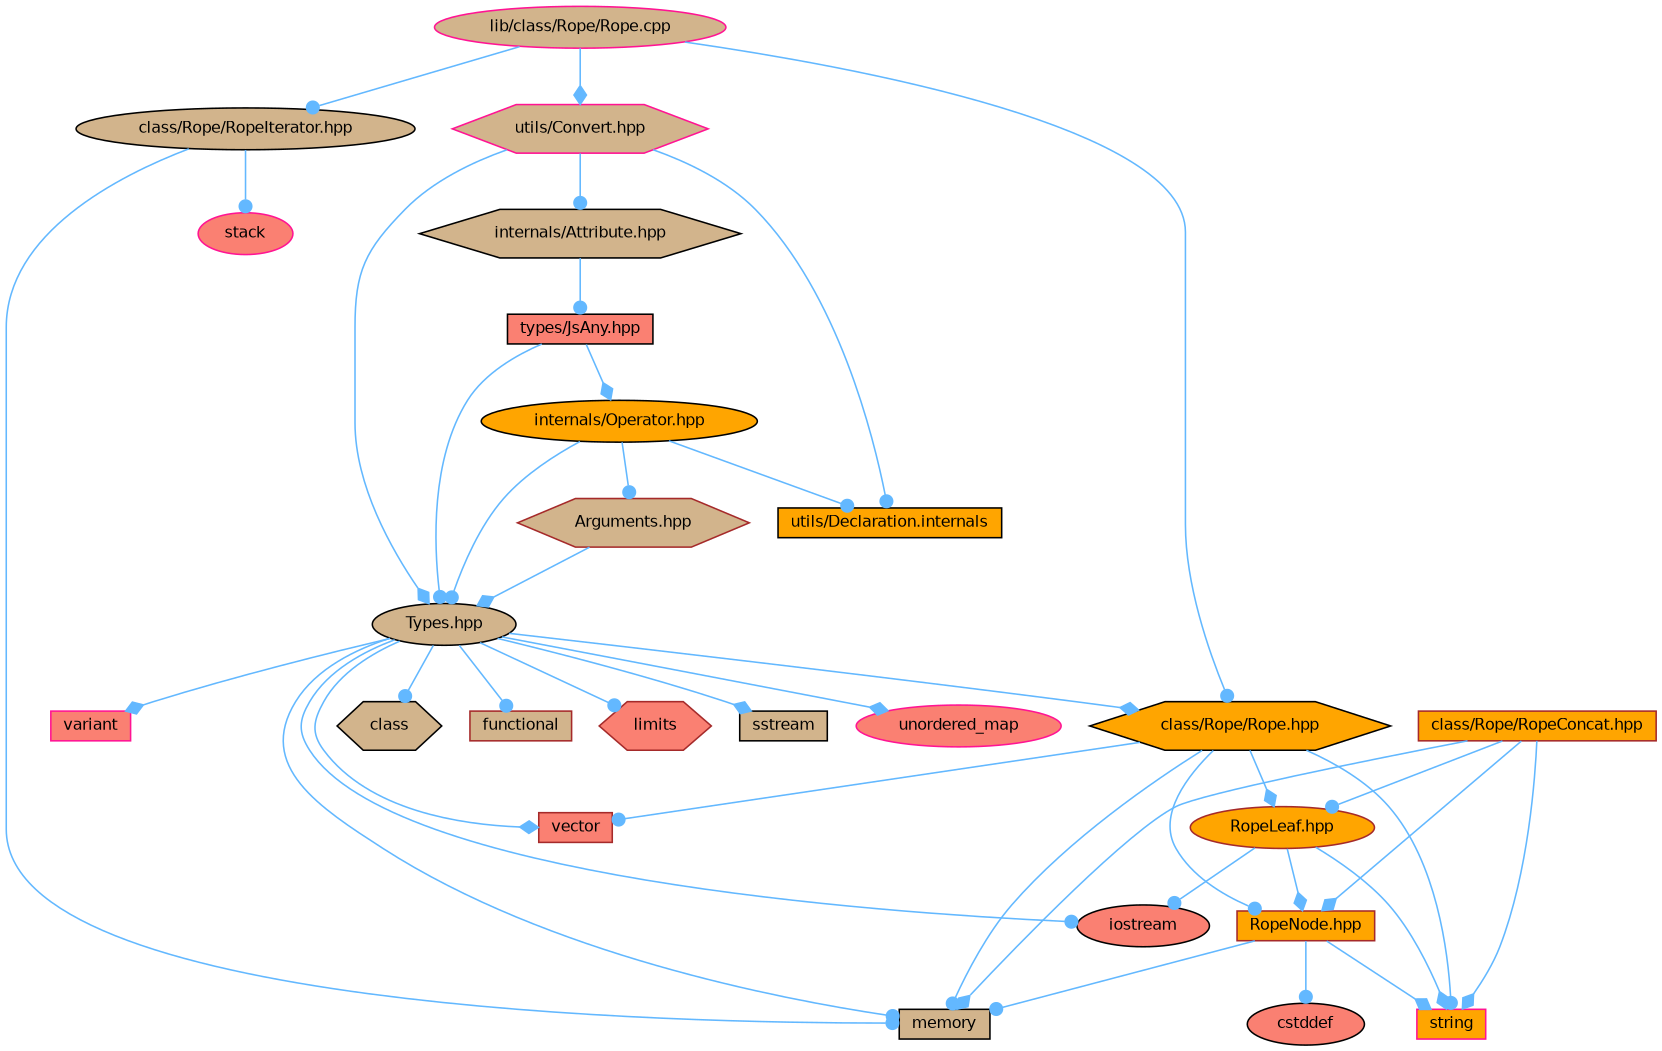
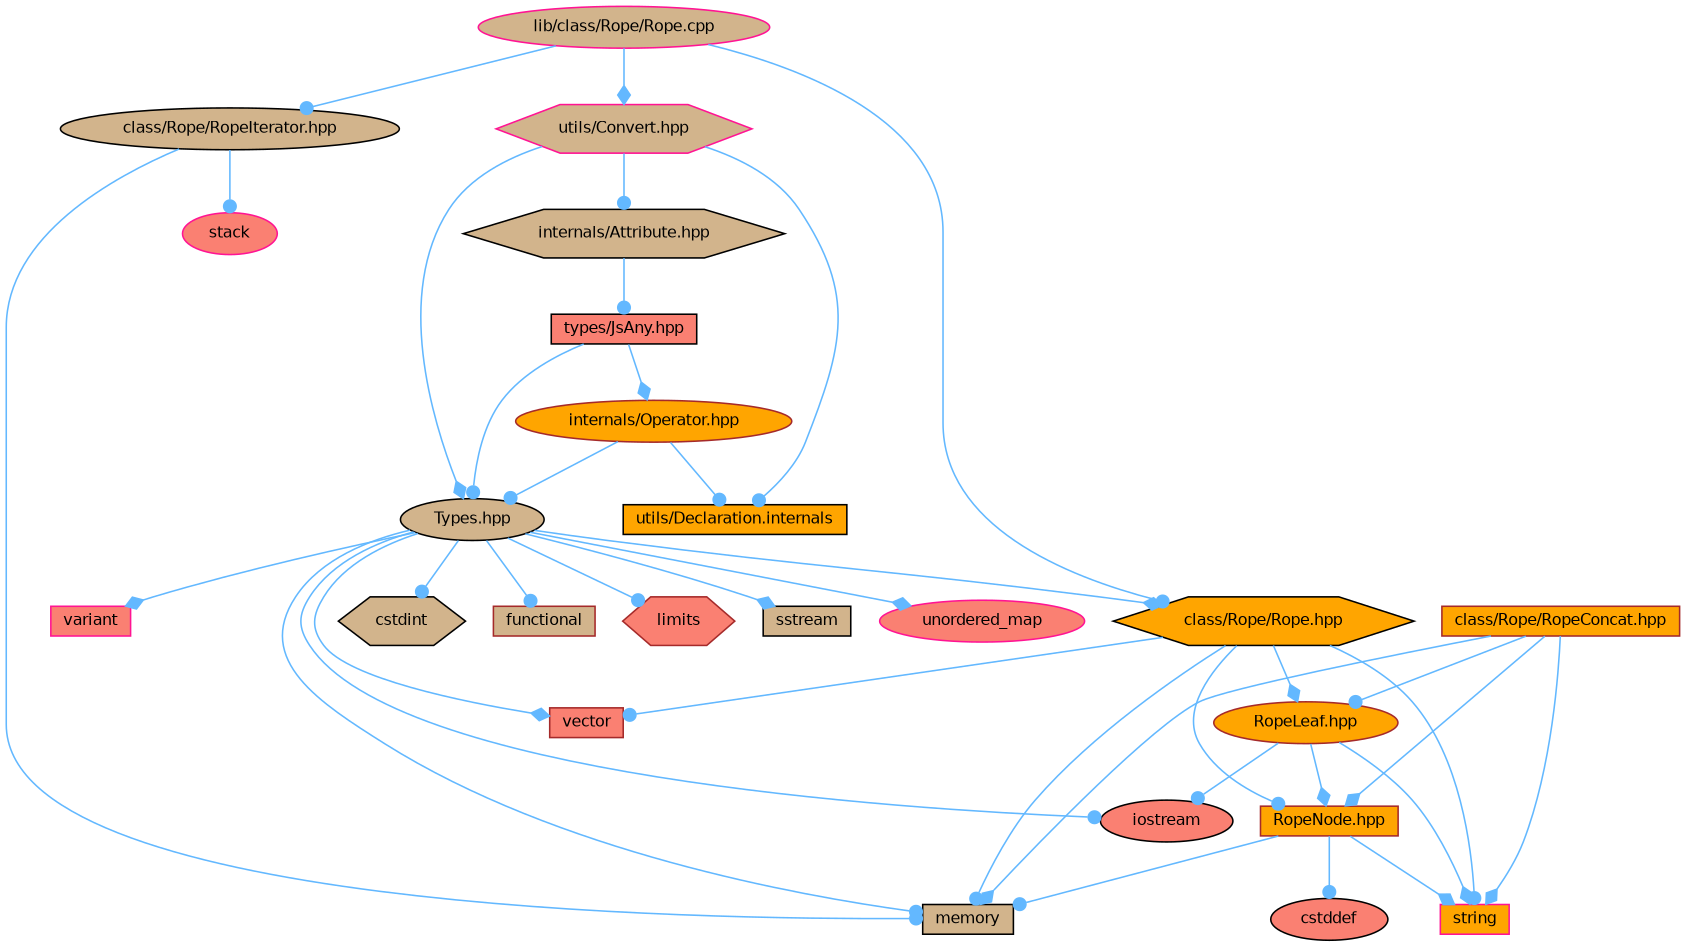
(619, 421) -> (654, 421)
(633, 523) -> none
(389, 726) -> (402, 621)
